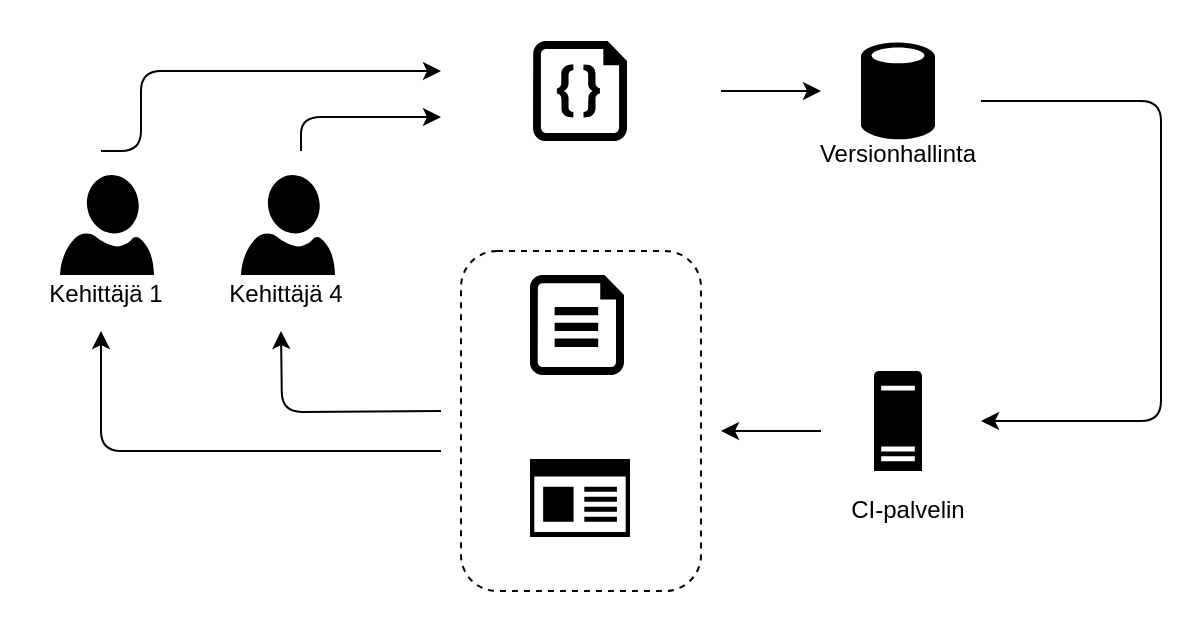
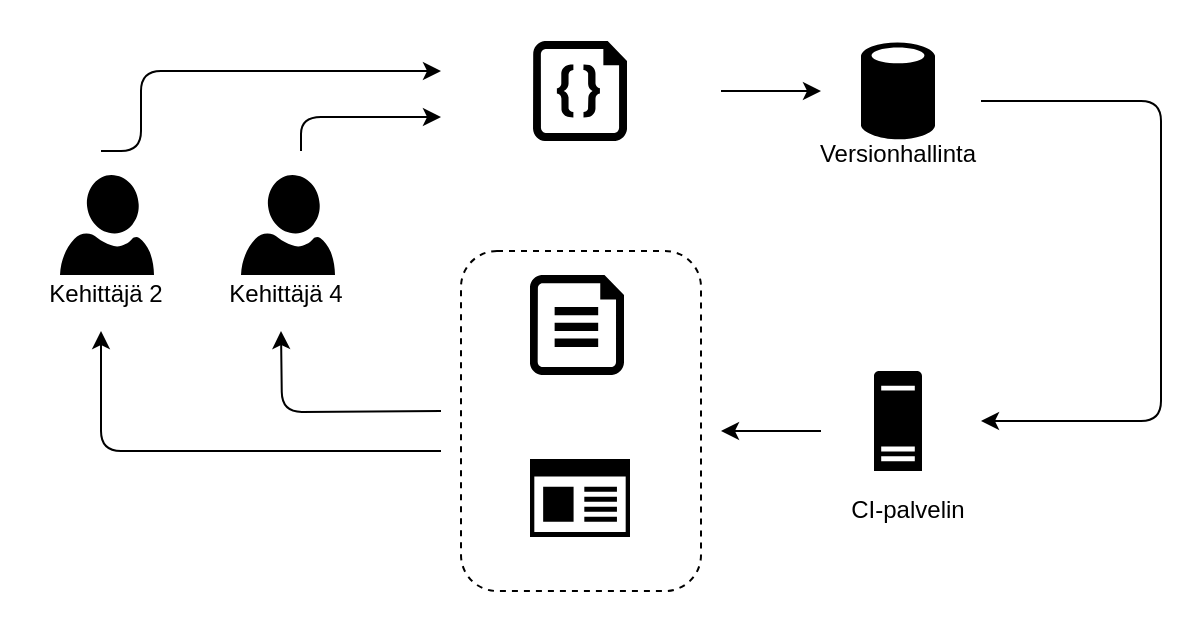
(107, 295) -> (107, 295)
